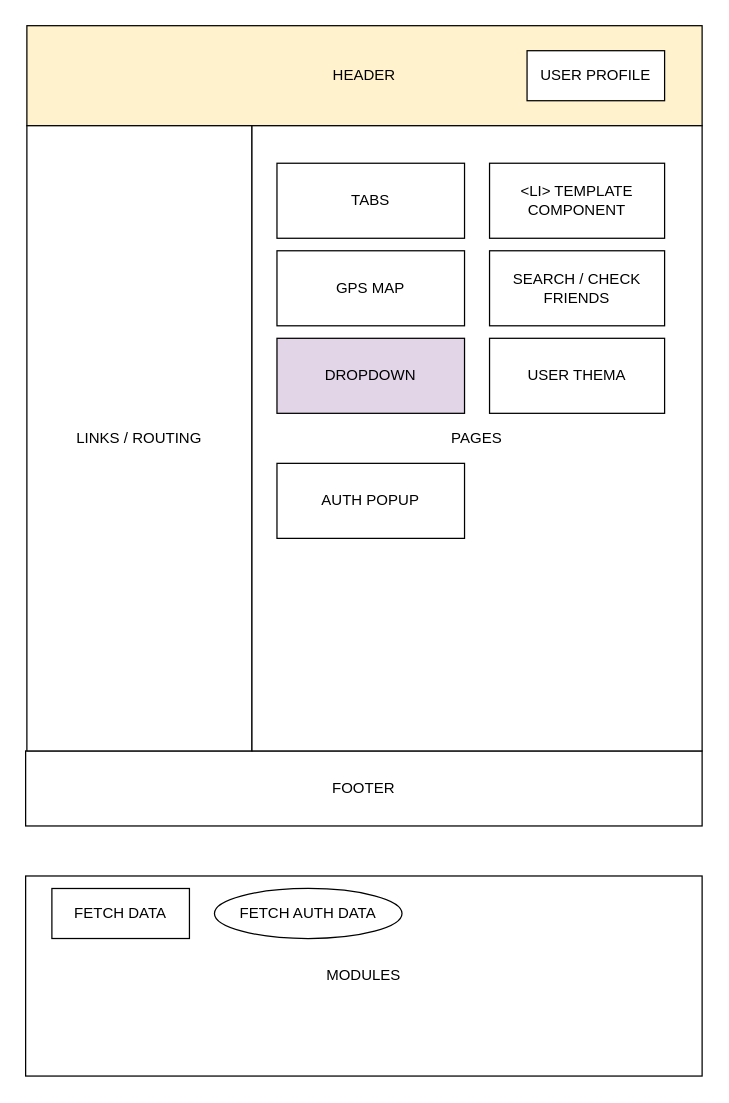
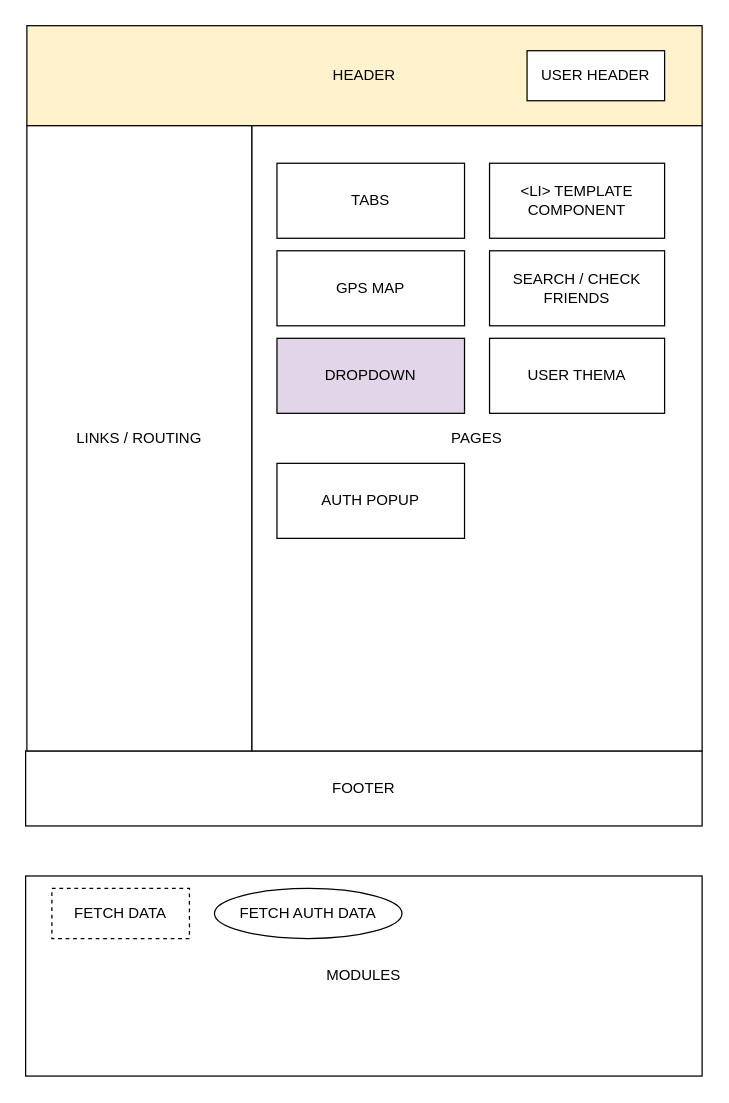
(596, 76) -> (596, 76)
(121, 913) -> (121, 913)
